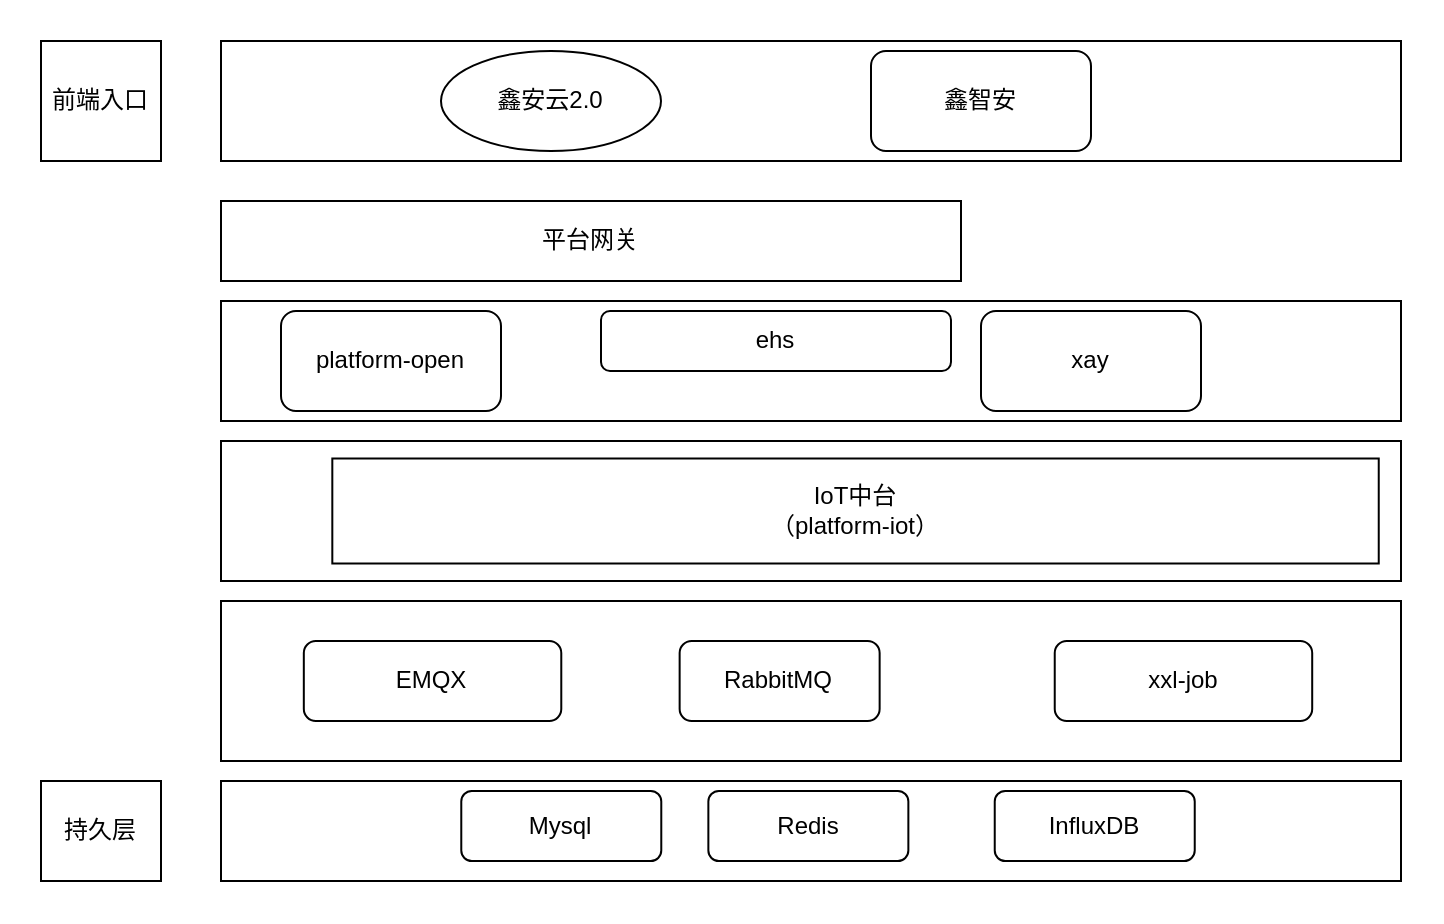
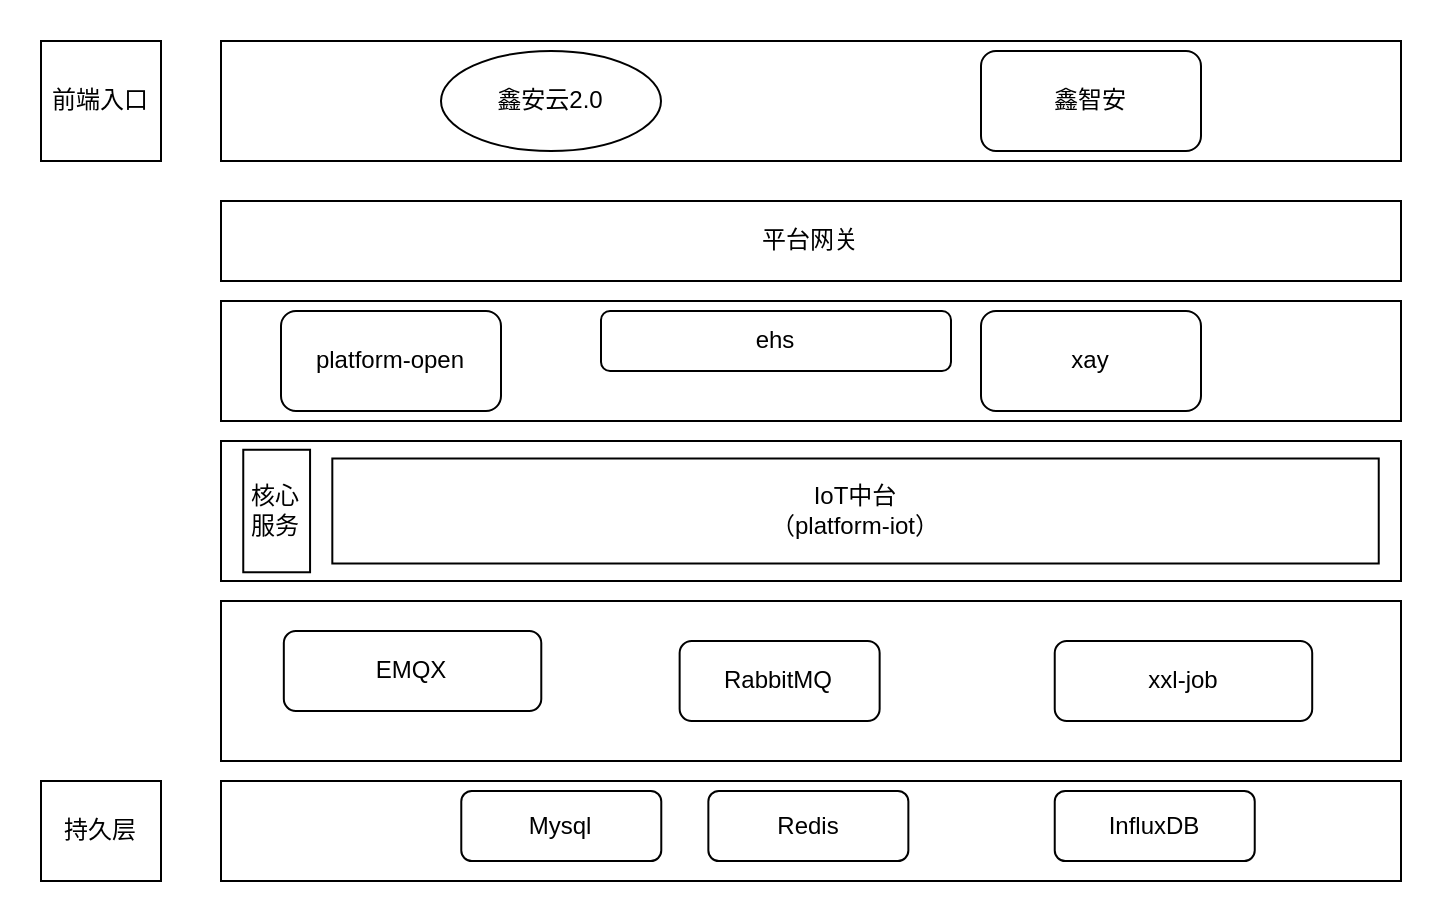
(981, 101) -> (1091, 101)
(591, 241) -> (811, 241)
none -> (277, 511)
(433, 681) -> (413, 671)
(1095, 826) -> (1155, 826)
